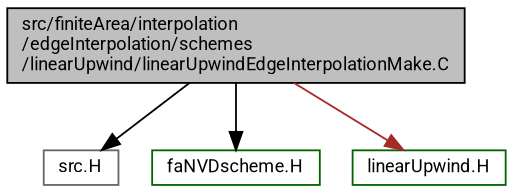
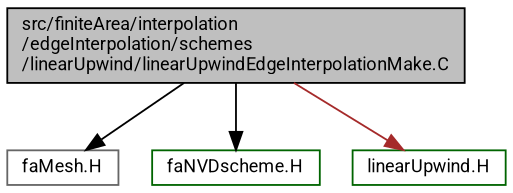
(81, 168) -> (63, 168)
